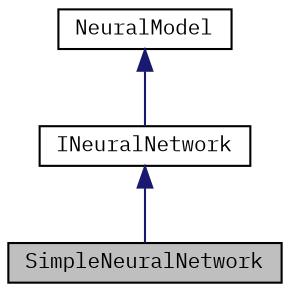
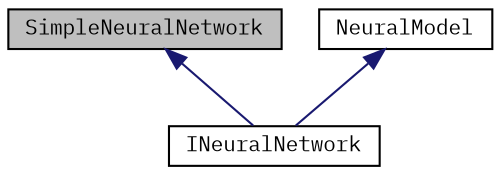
(145, 215) -> (218, 95)
